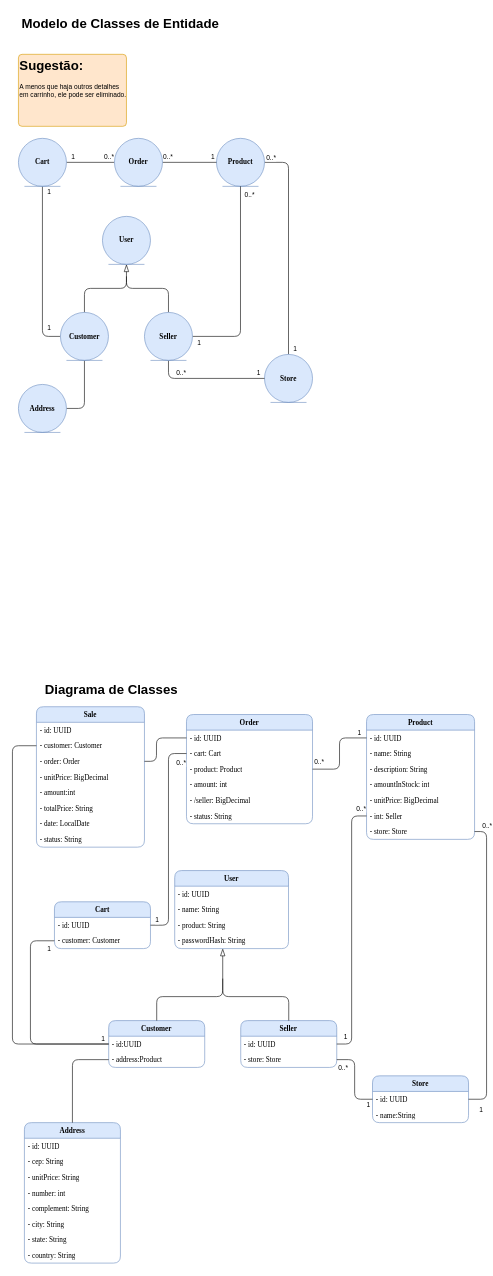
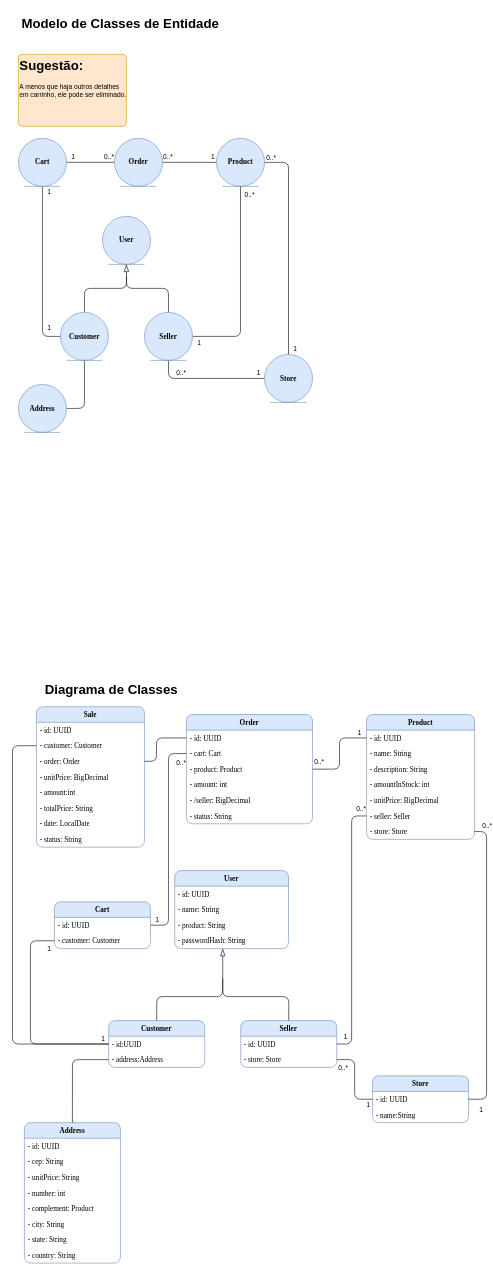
(390, 816) -> (396, 816)
(144, 1060) -> (144, 1060)
(64, 1209) -> (66, 1209)
